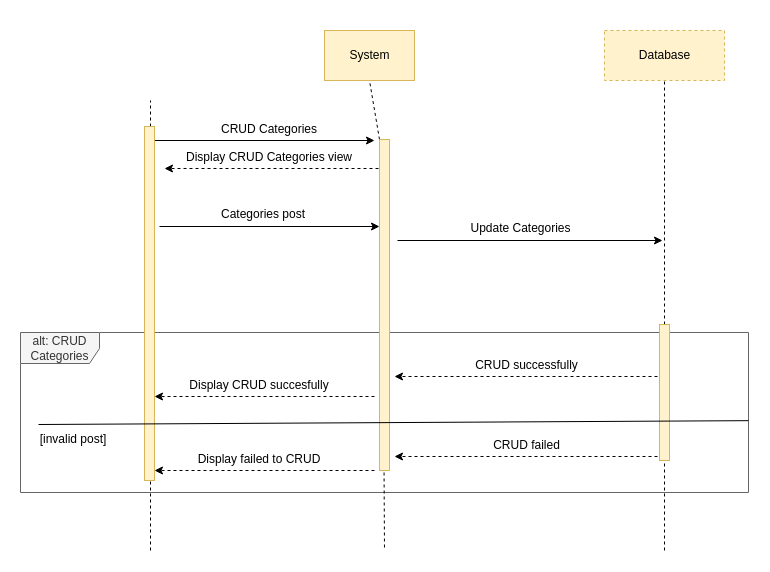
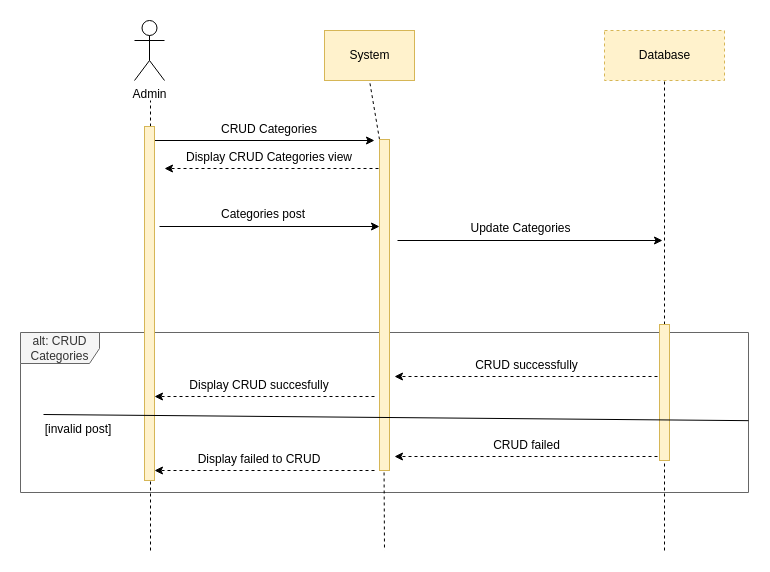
none -> (150, 51)
(74, 440) -> (79, 430)
